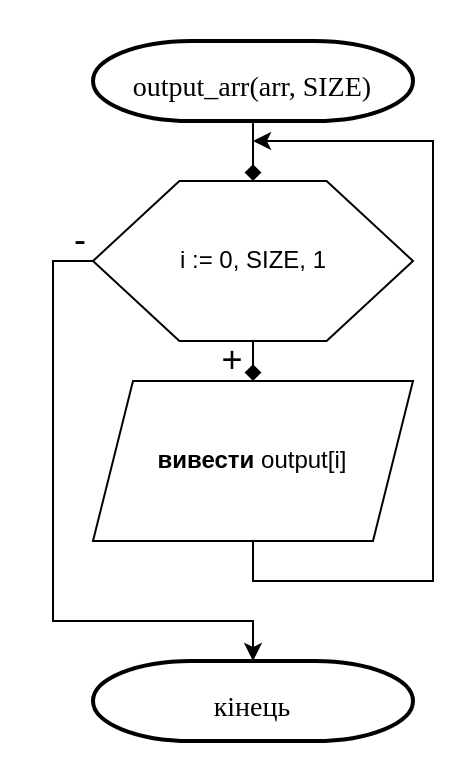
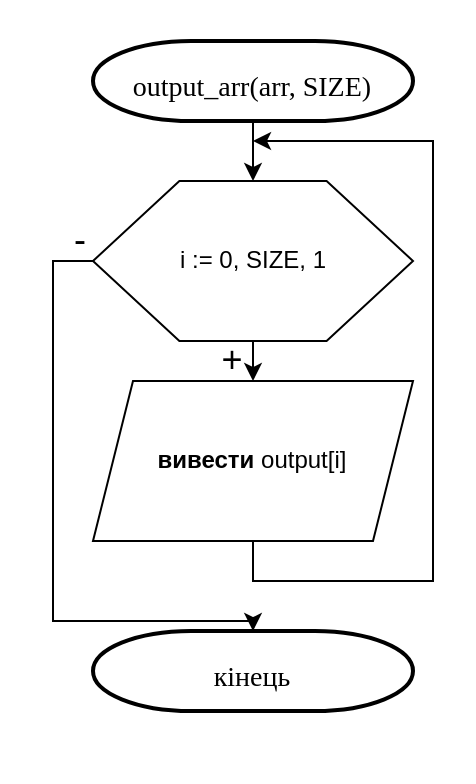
(253, 165) -> (253, 166)
(253, 365) -> (253, 366)
(253, 701) -> (253, 671)
